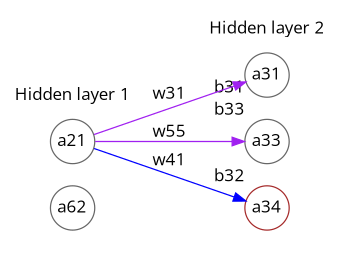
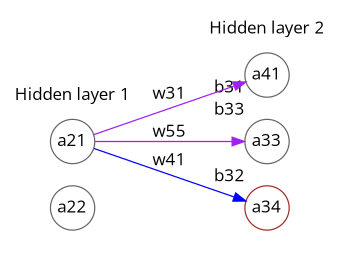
(267, 75) -> (267, 75)
(73, 208) -> (73, 208)
